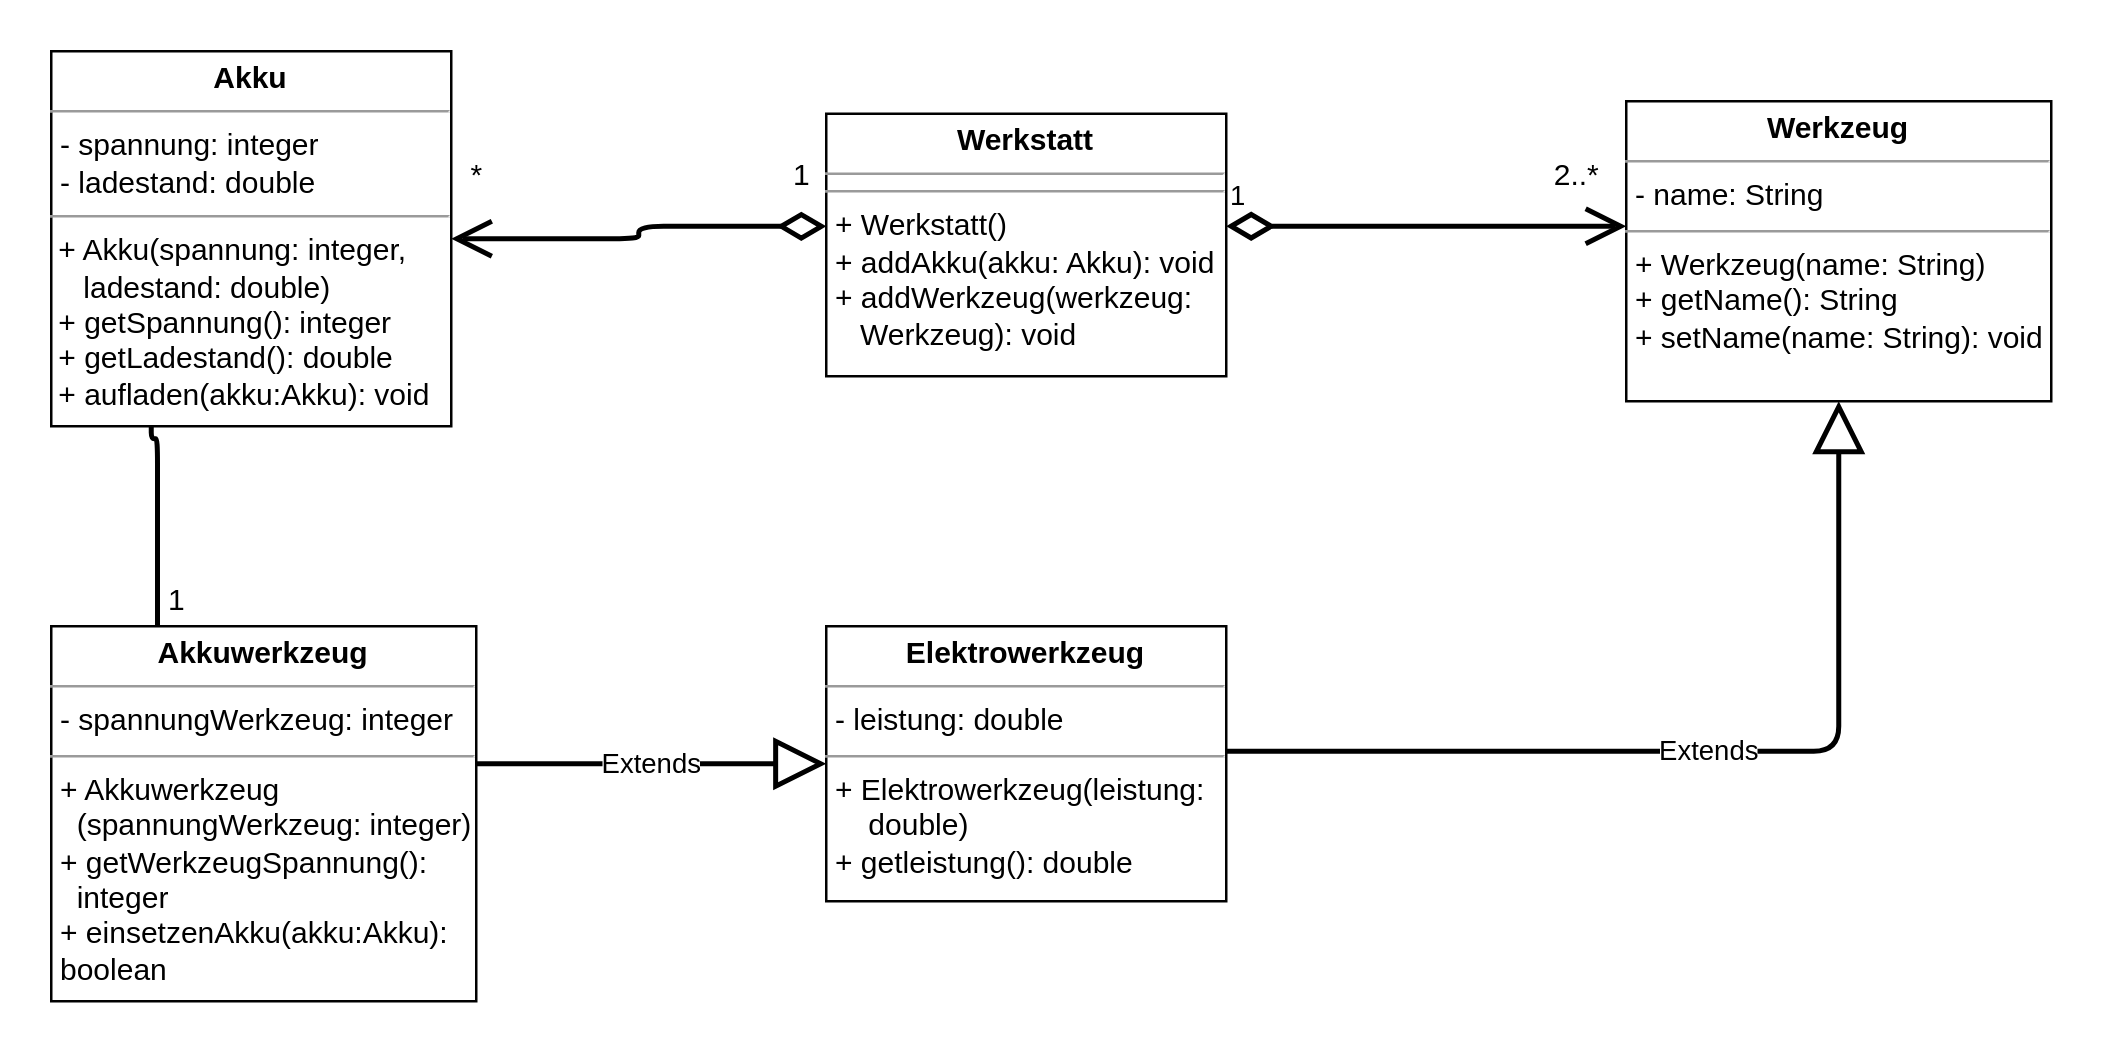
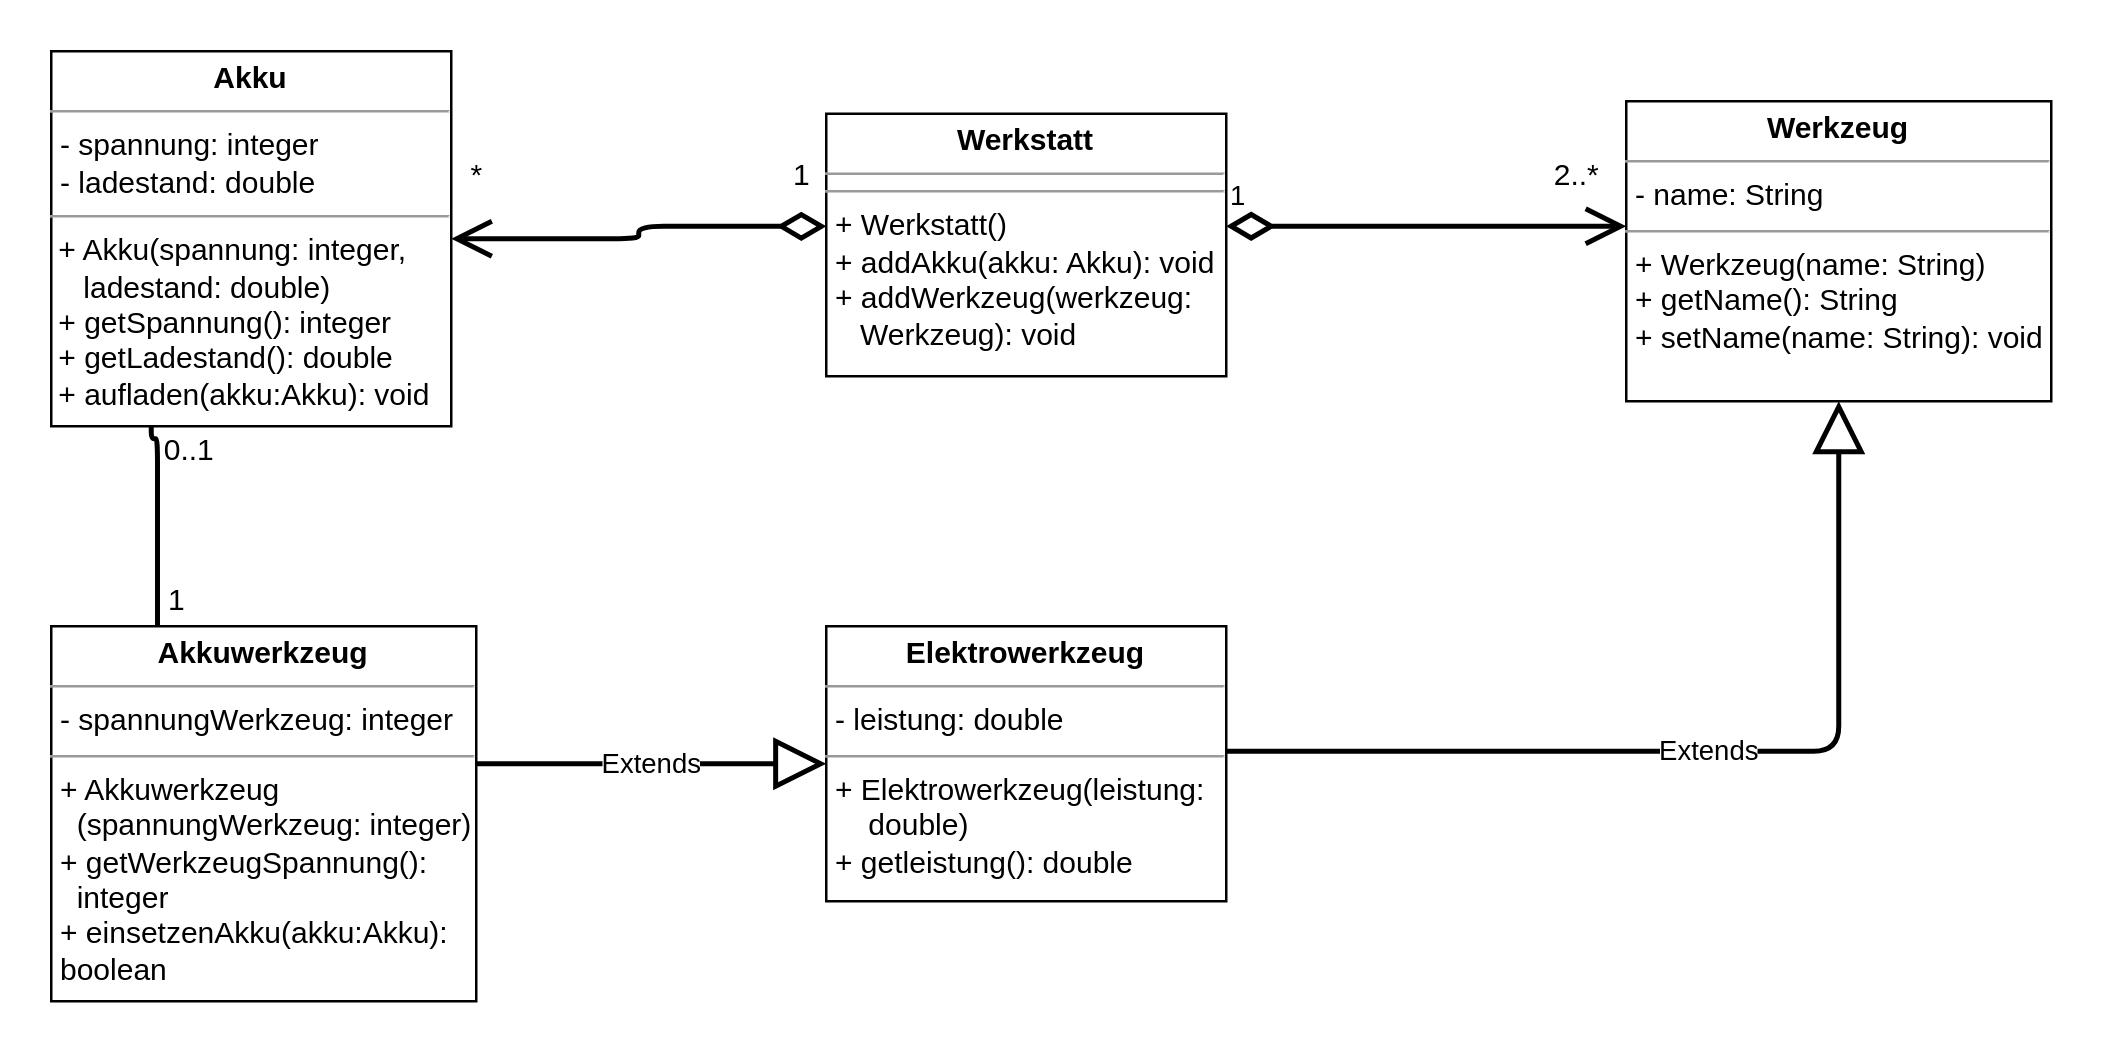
none -> (189, 451)
